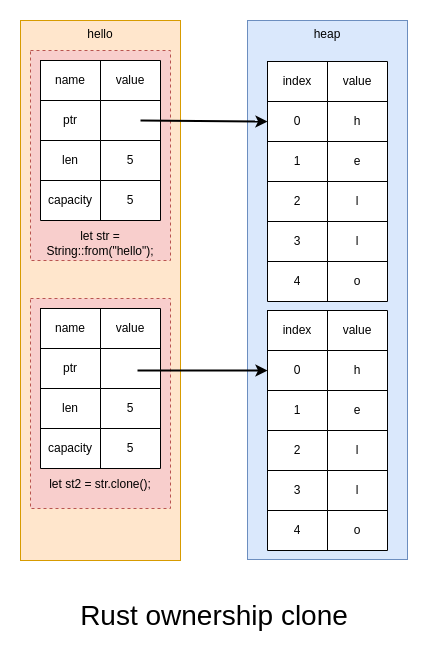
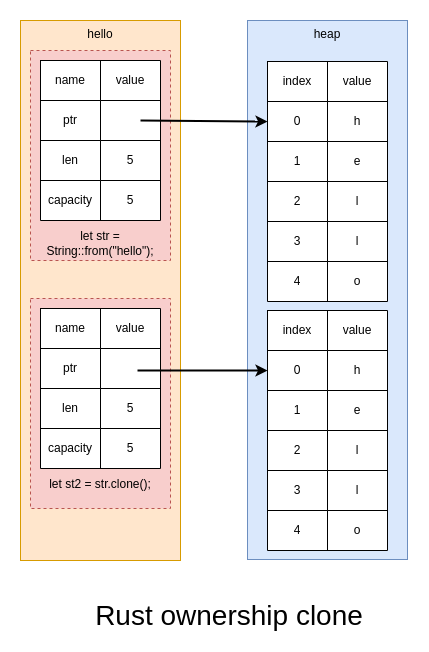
(215, 616) -> (230, 616)
